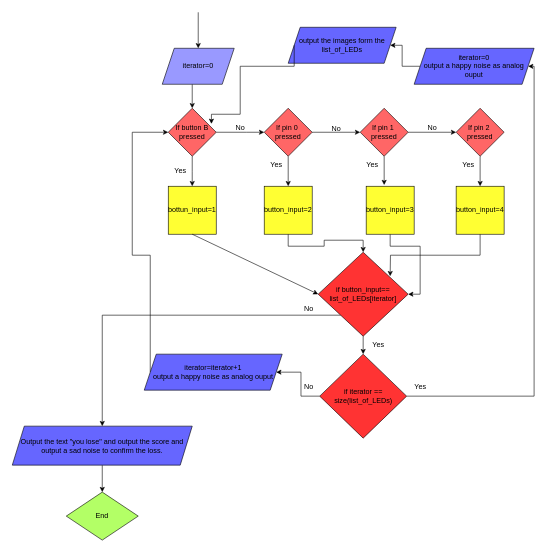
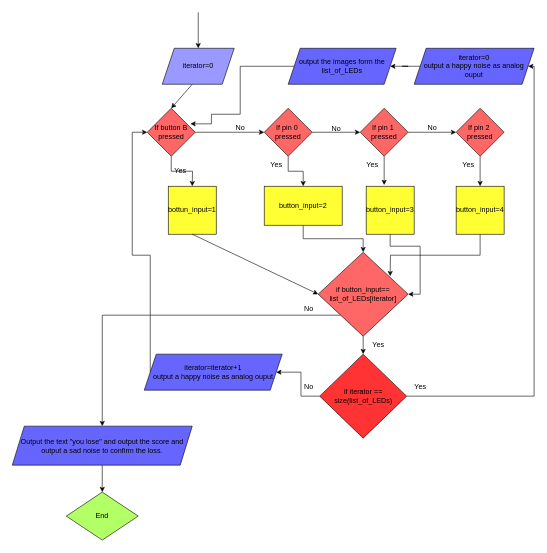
(342, 45) -> (342, 66)
(192, 132) -> (171, 132)
(288, 210) -> (303, 206)
(363, 294) -> (363, 294)
